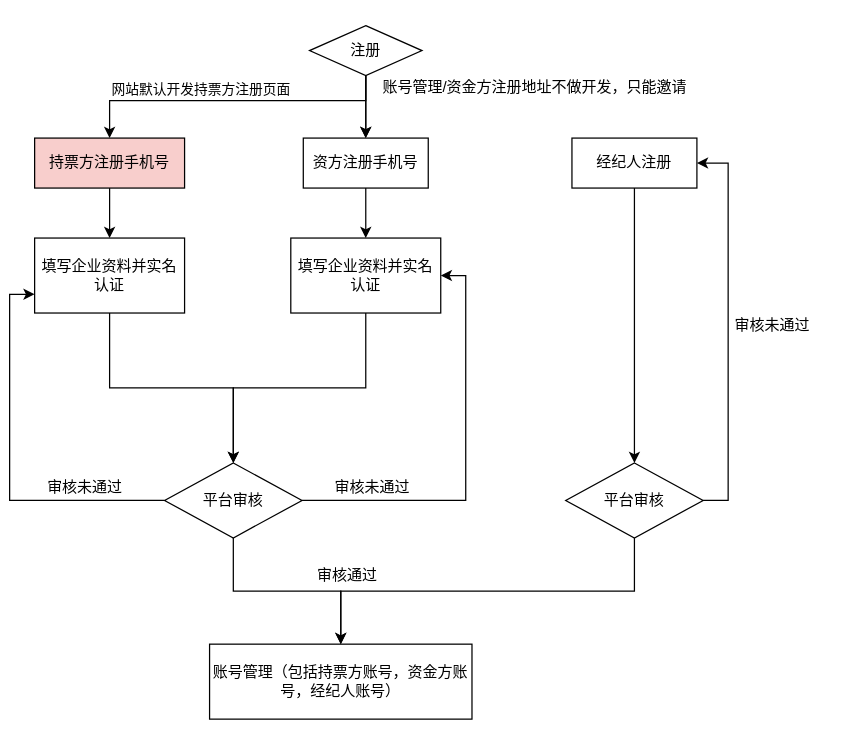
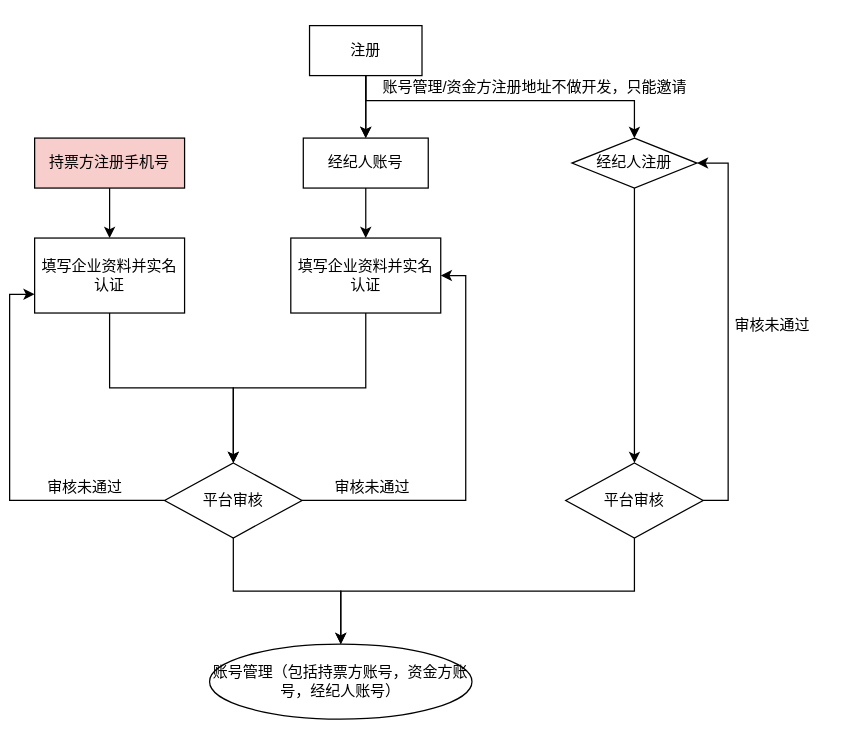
(366, 51) -> (366, 51)
(221, 101) -> none
none -> (515, 101)
(366, 163) -> (366, 163)
(634, 163) -> (634, 163)
(347, 576) -> none
(341, 682) -> (341, 682)
